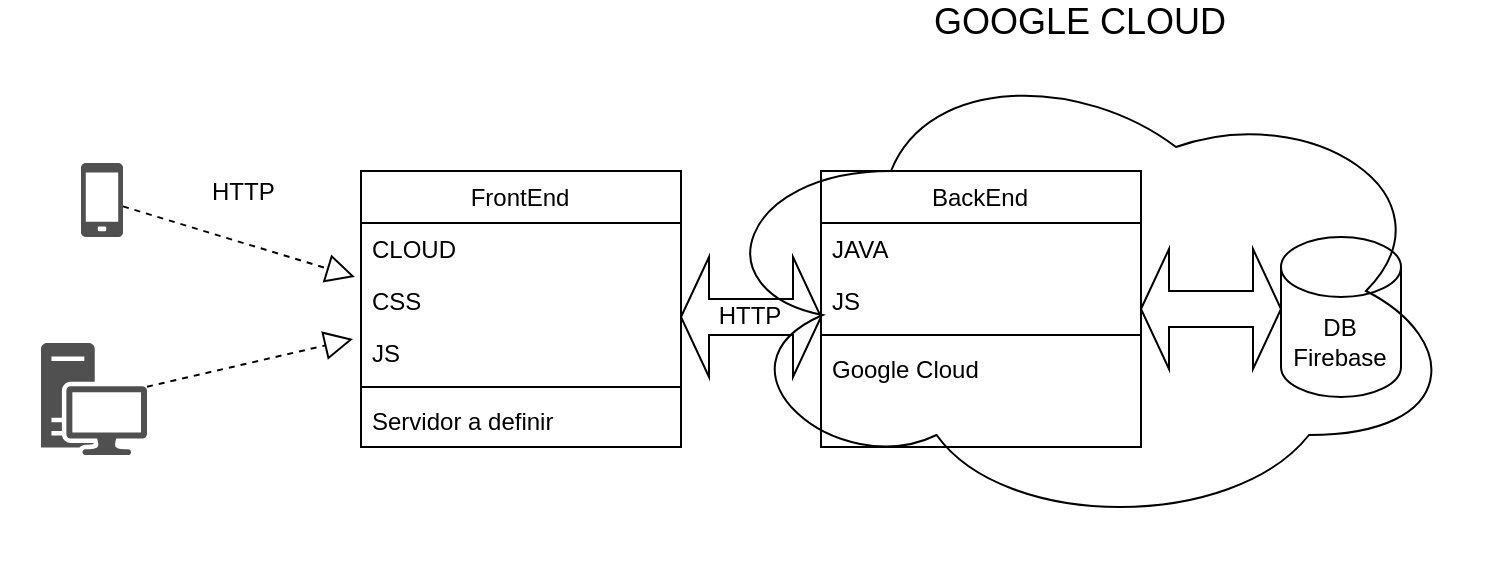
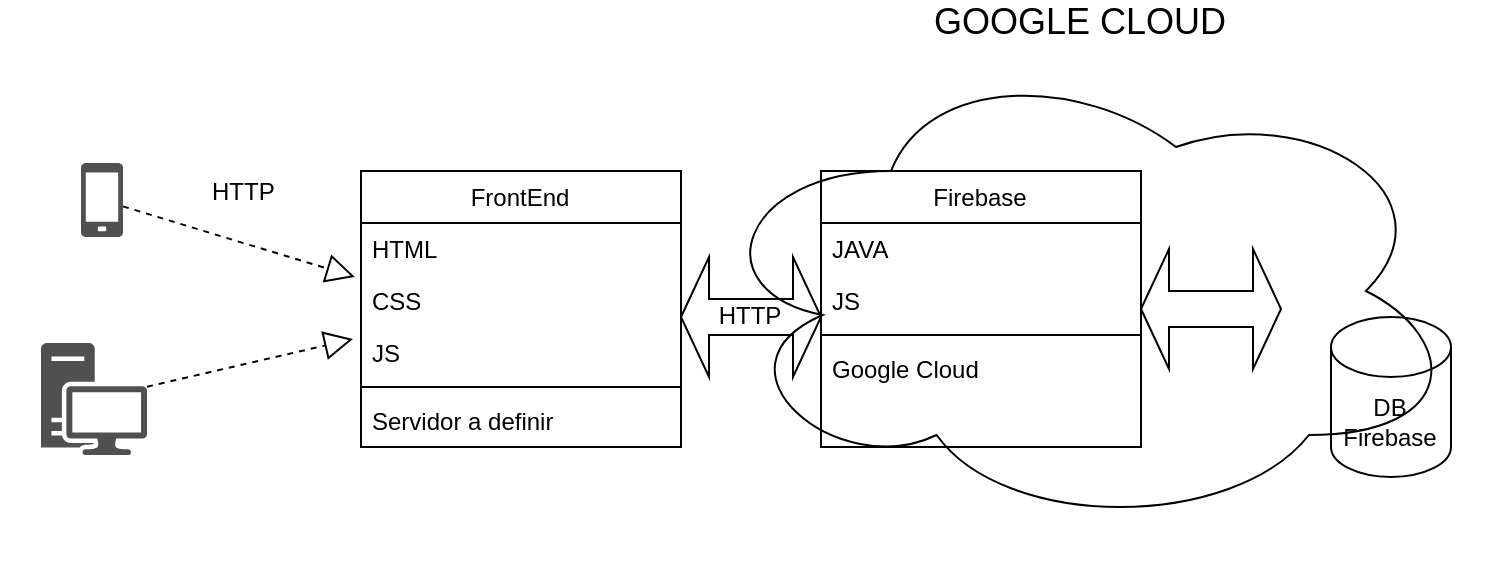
(980, 198) -> (980, 198)
(406, 250) -> (399, 250)
(1341, 317) -> (1391, 397)
